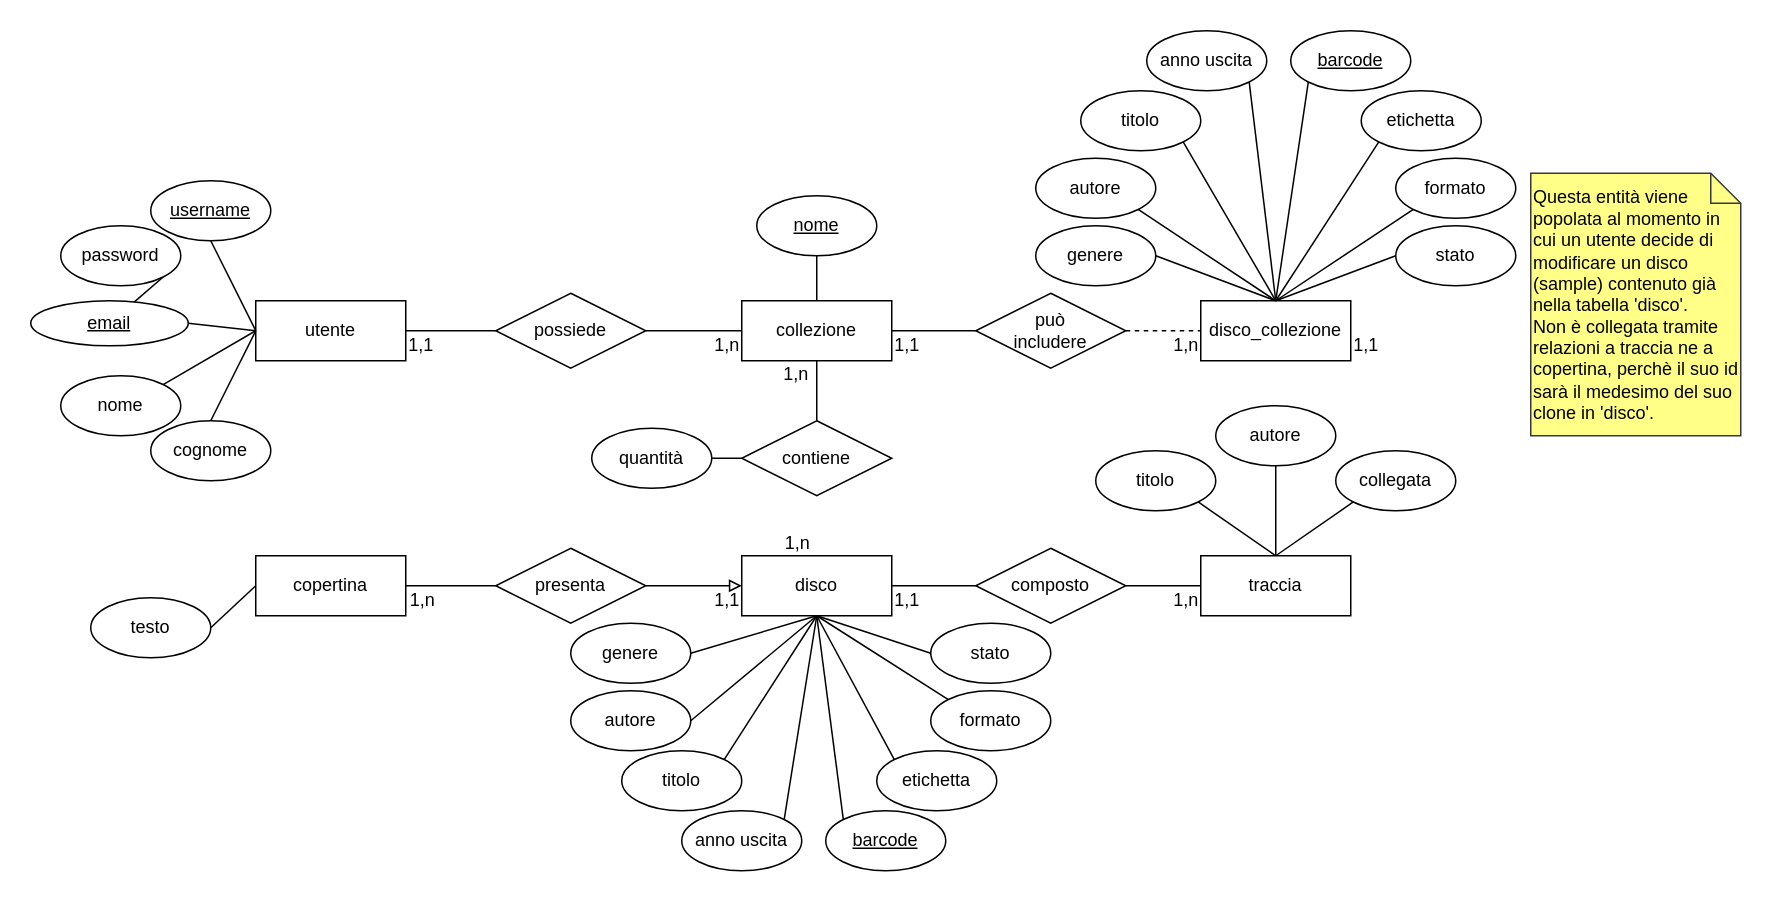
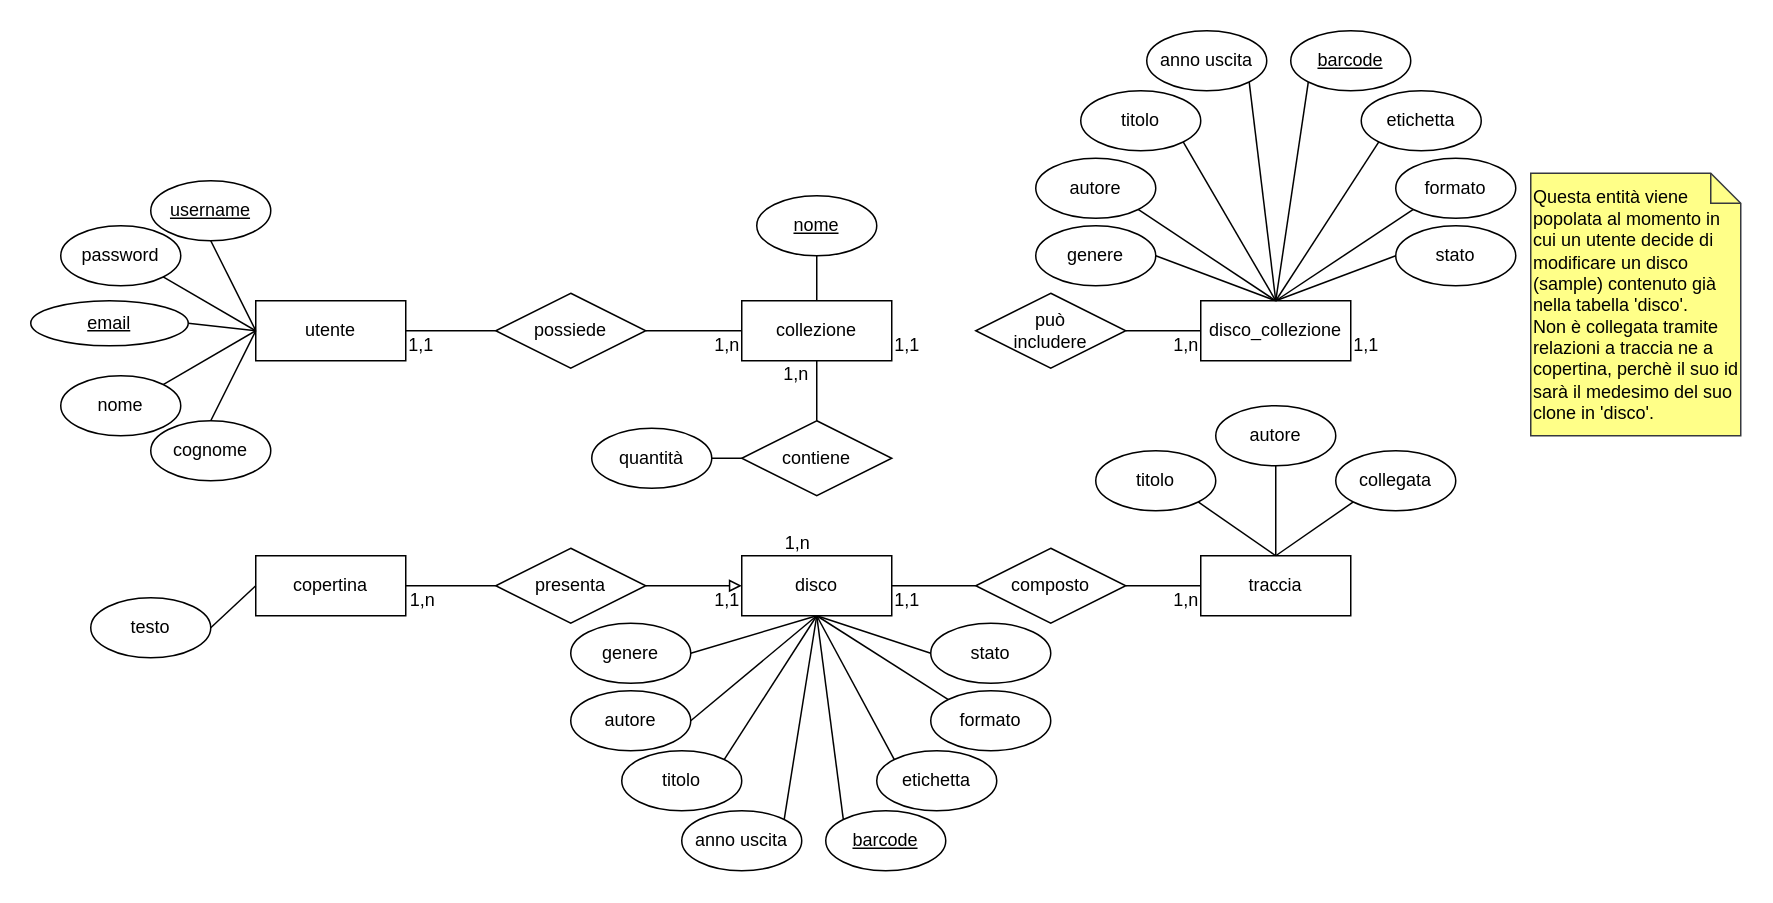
(149, 289) -> (207, 303)
(934, 331) -> none
(1163, 331) -> (1163, 331)
